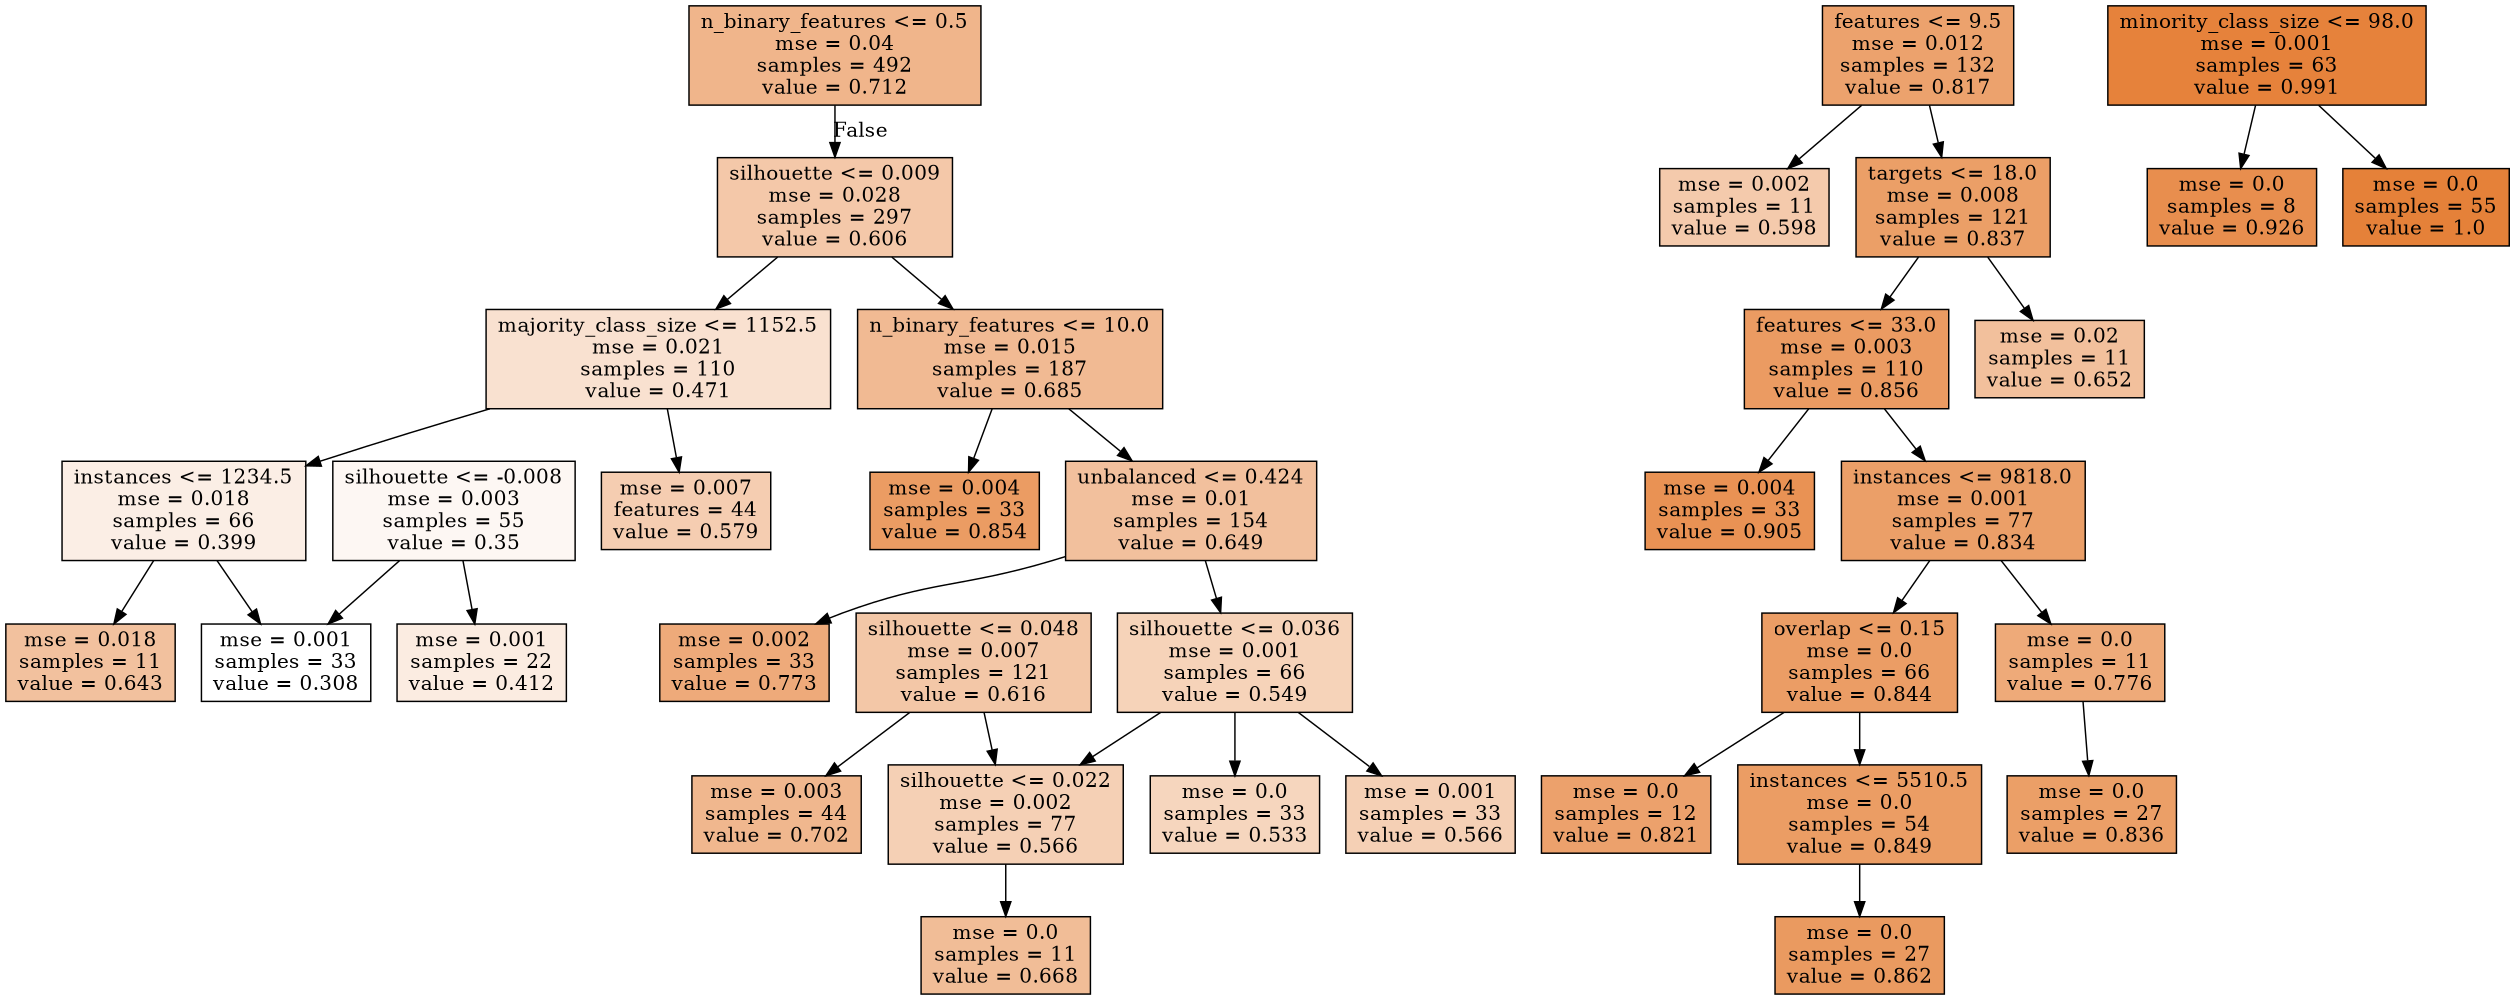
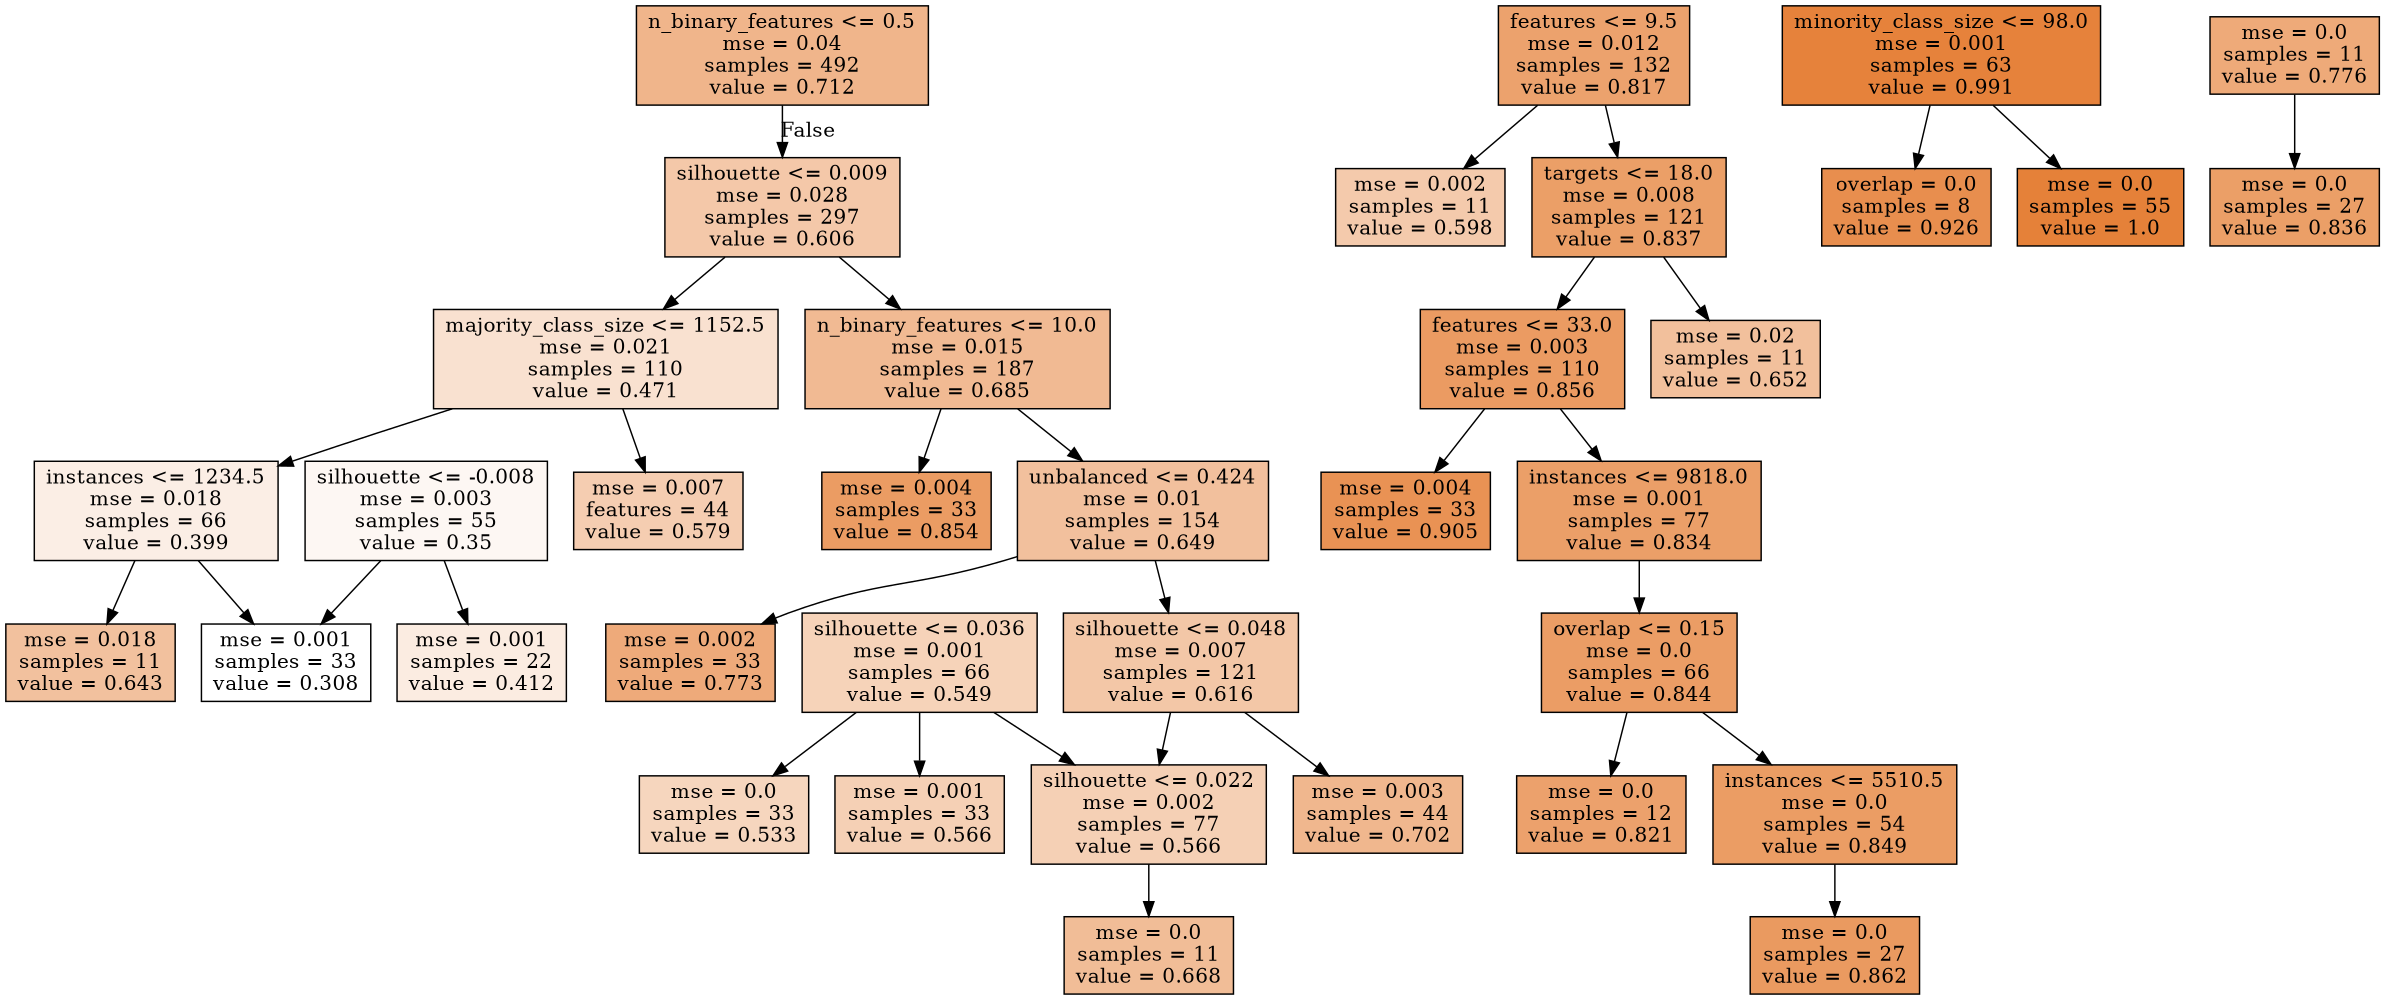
(2232, 207) -> (1906, 207)
(1211, 580) -> (1160, 579)
(2022, 587) -> none
